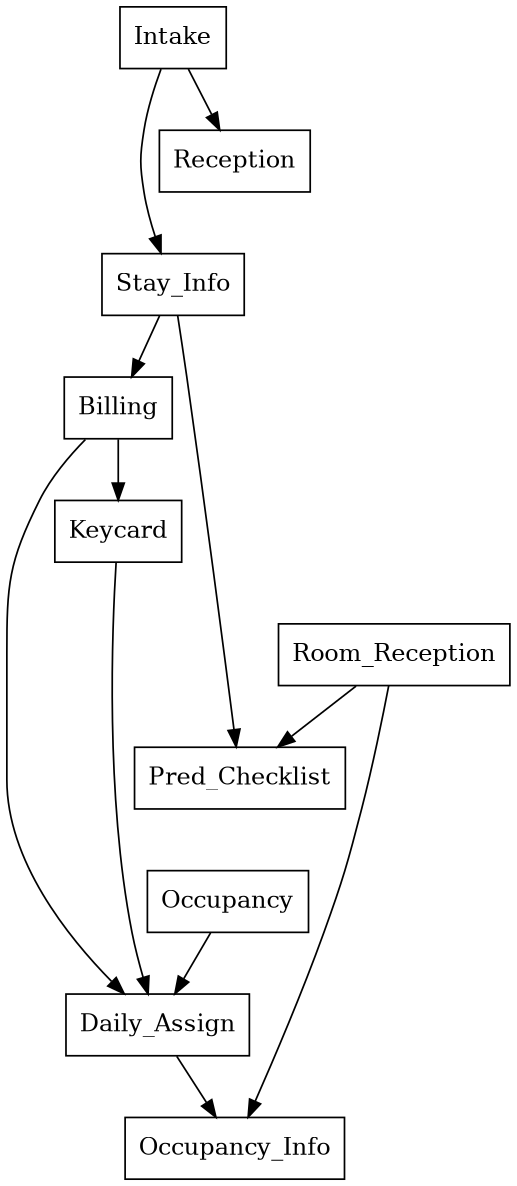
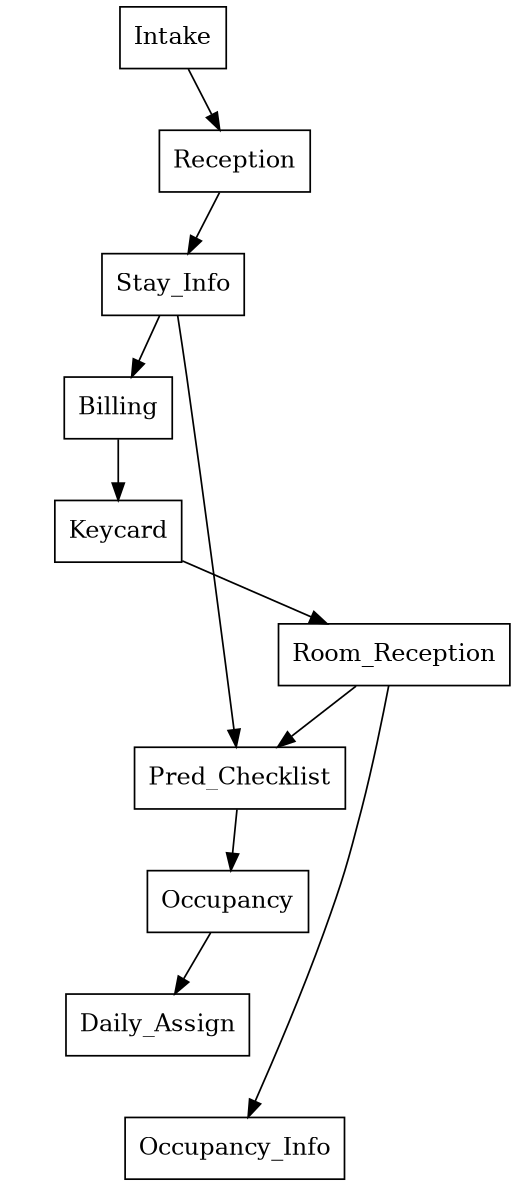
(141, 152) -> (208, 215)
(7, 715) -> none
(114, 771) -> (247, 589)
none -> (235, 831)
(192, 1079) -> none
